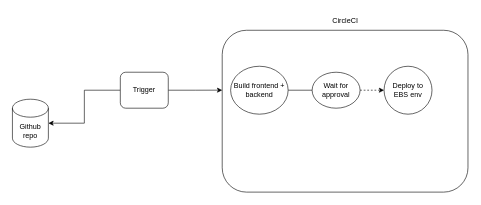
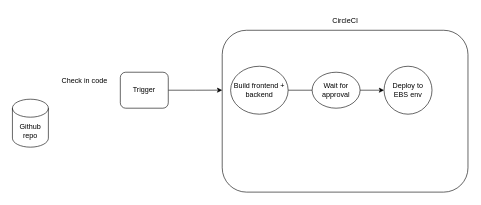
none -> (84, 81)
(369, 90) -> (369, 90)
(84, 106) -> none
